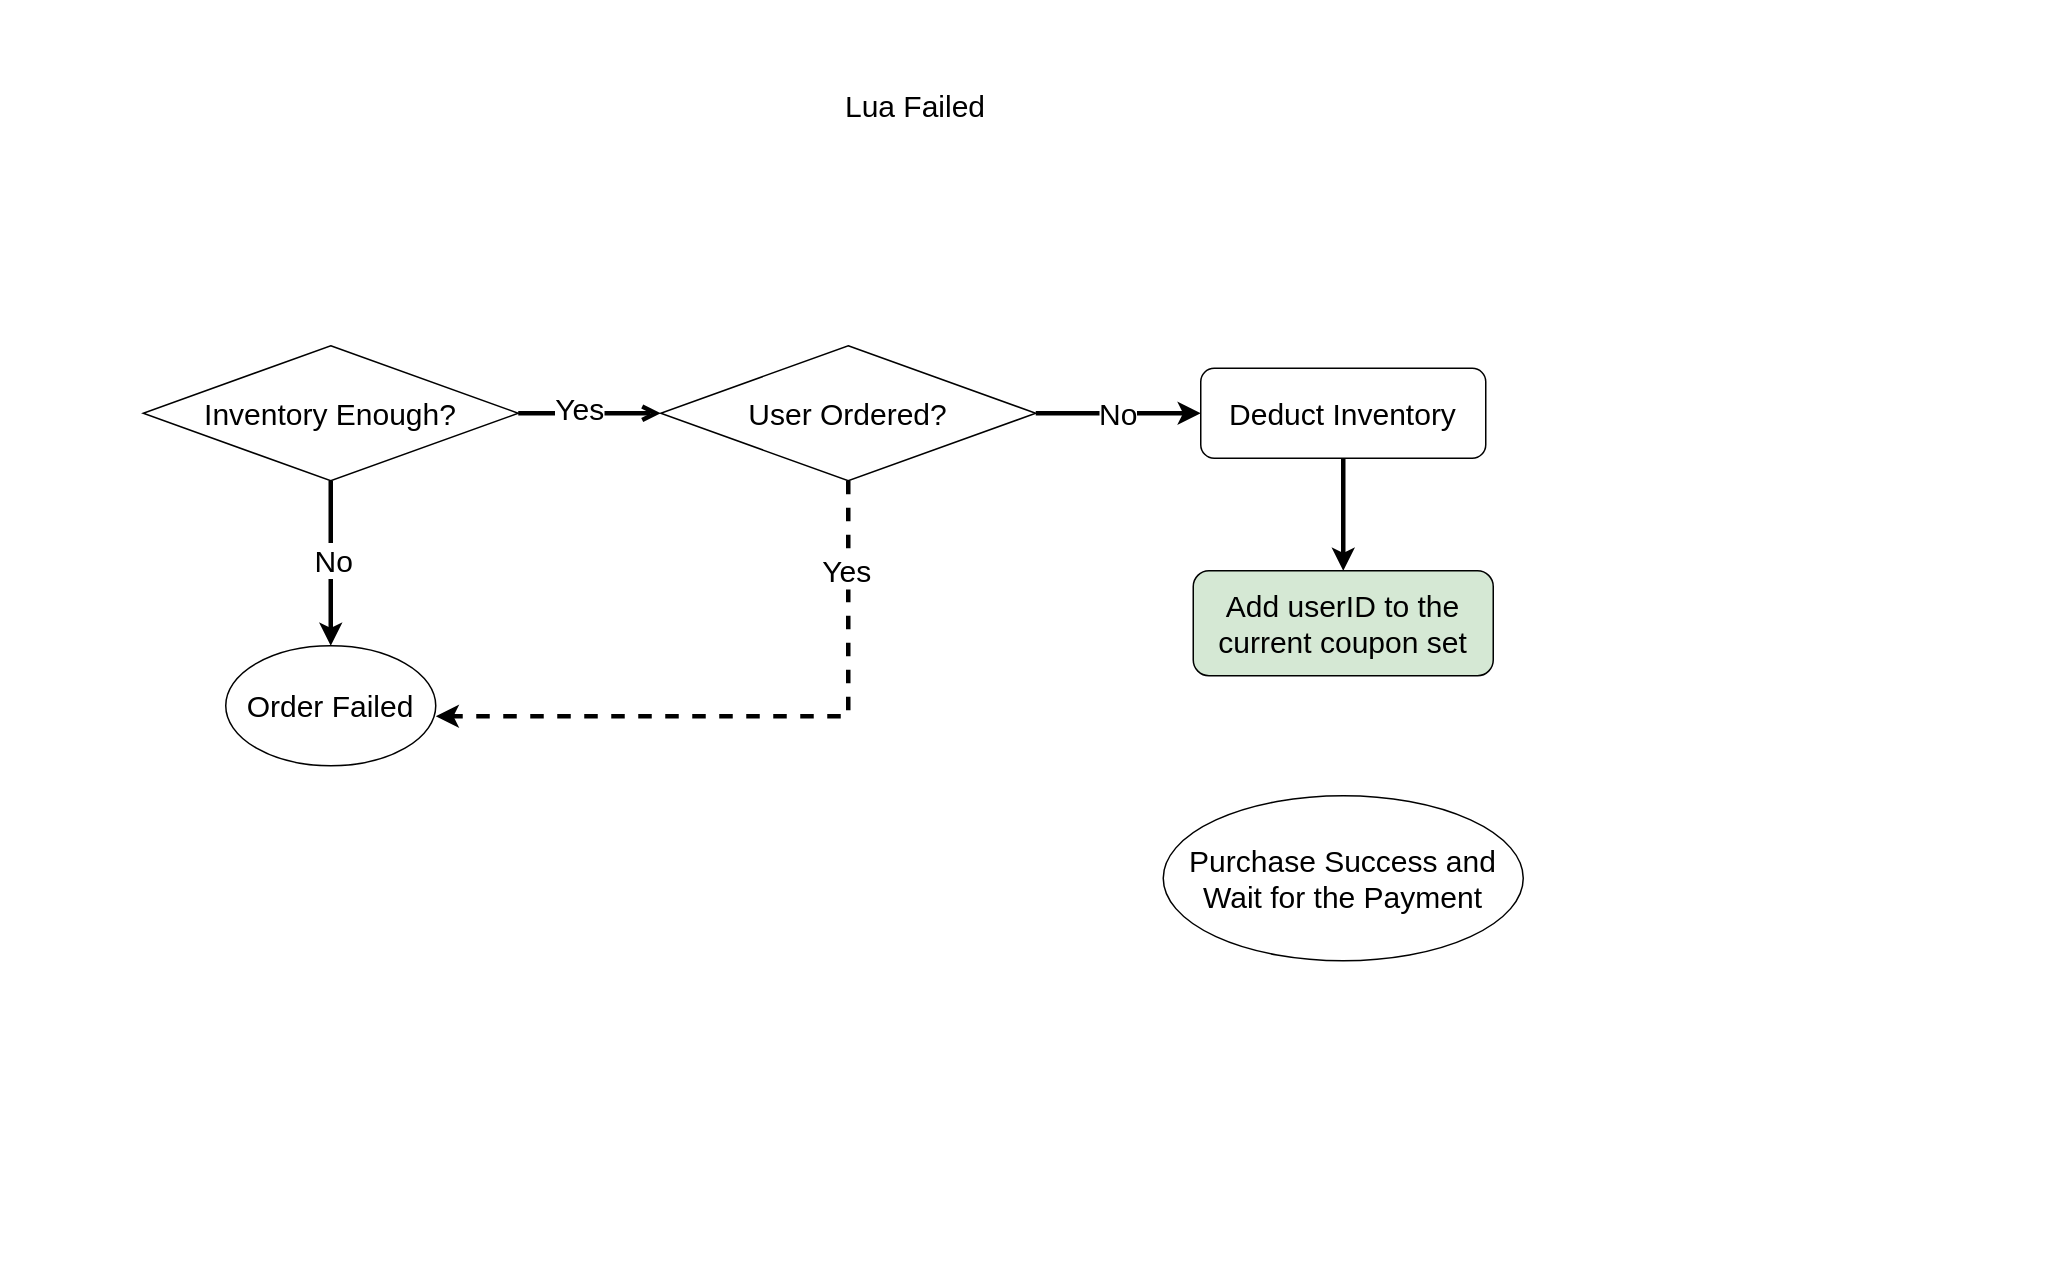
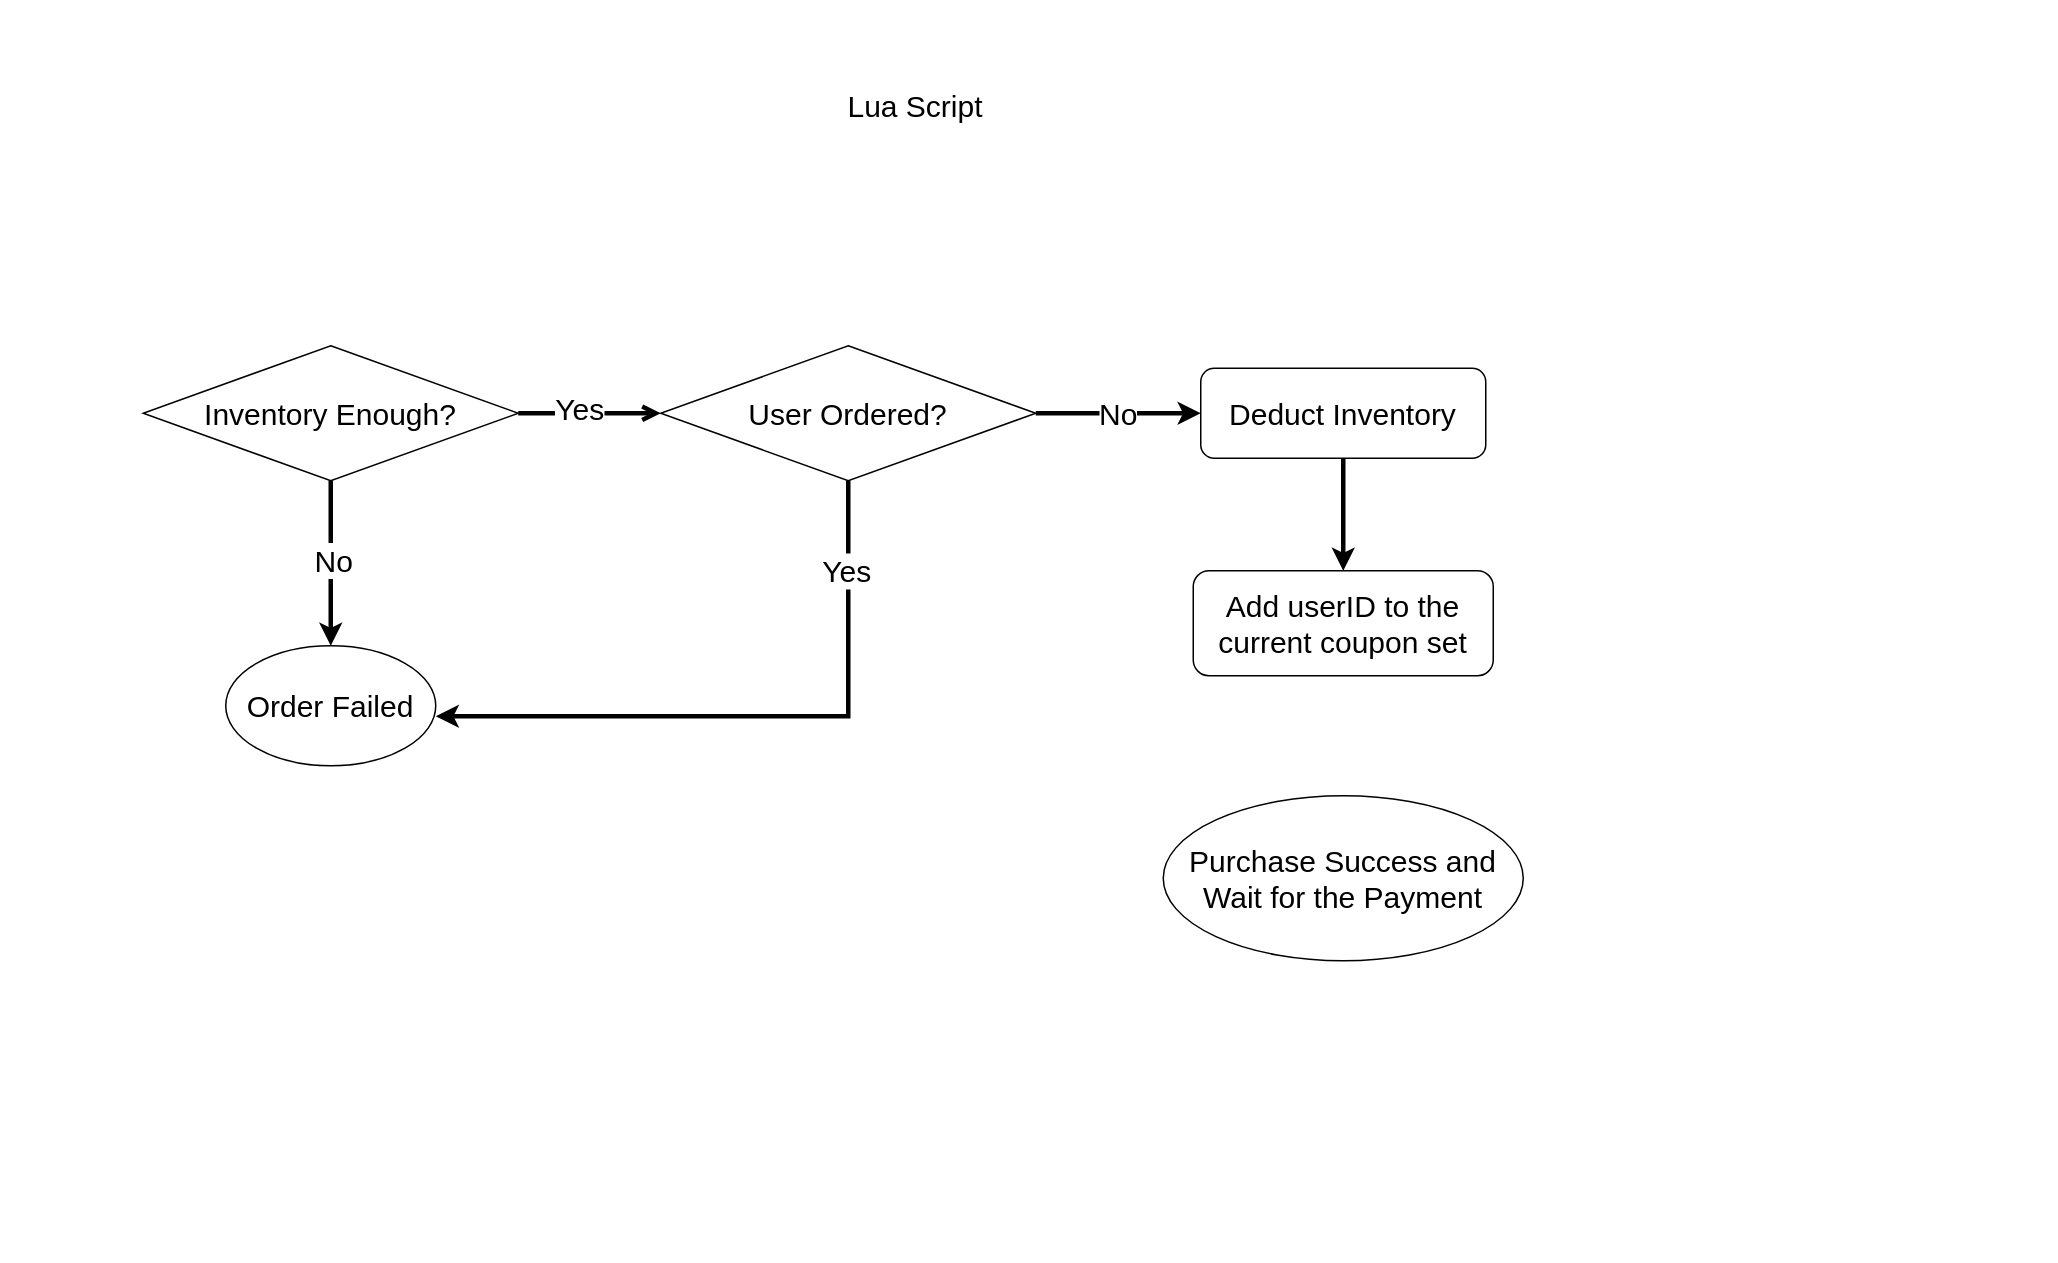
(916, 106) -> (916, 106)
(848, 500) -> (848, 500)
(1343, 623) -> (1343, 623)
